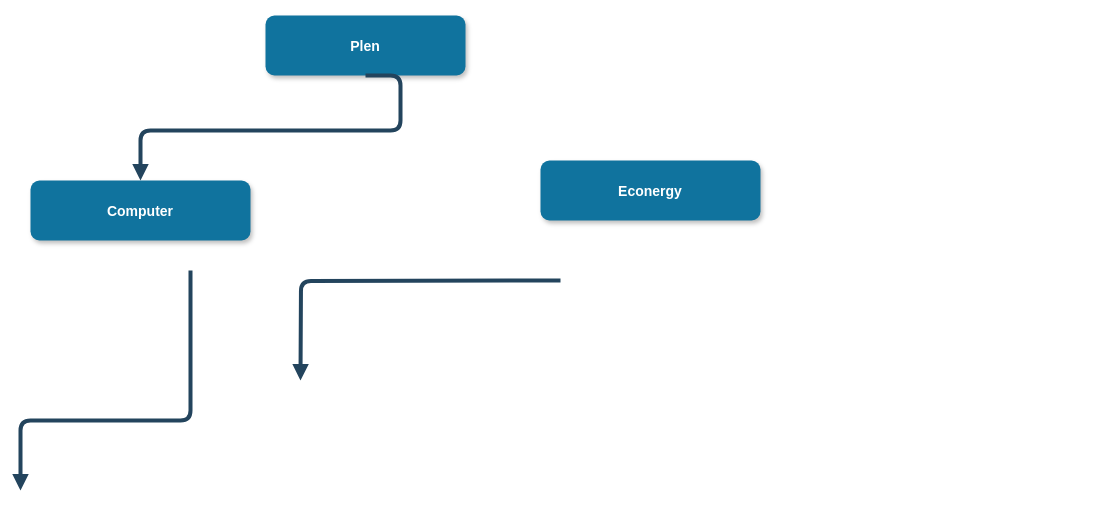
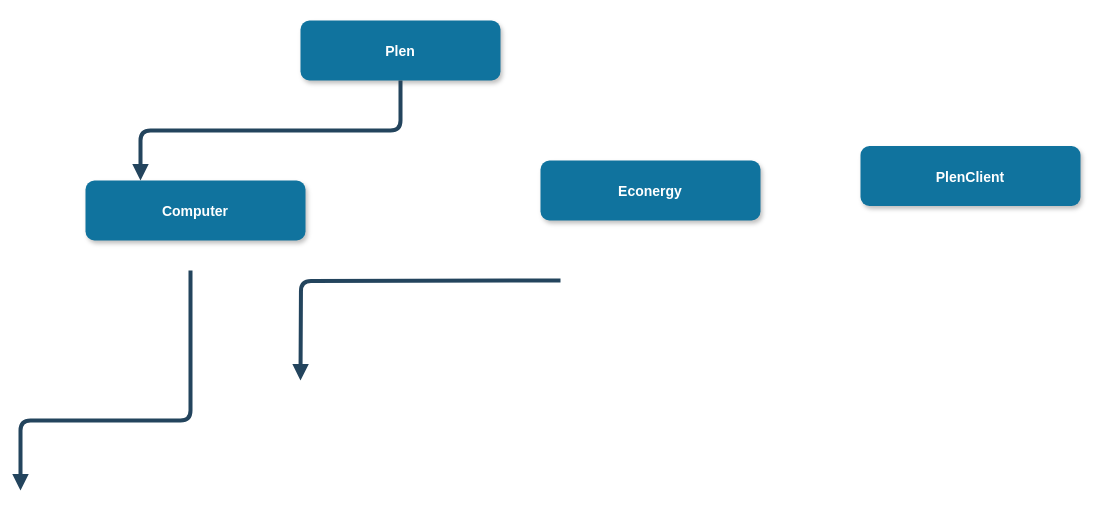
(366, 46) -> (401, 51)
none -> (971, 176)
(141, 211) -> (196, 211)
